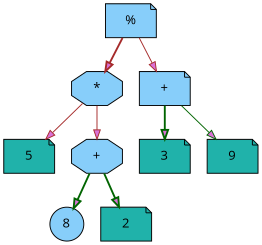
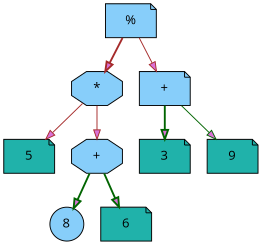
(126, 224) -> (126, 224)
